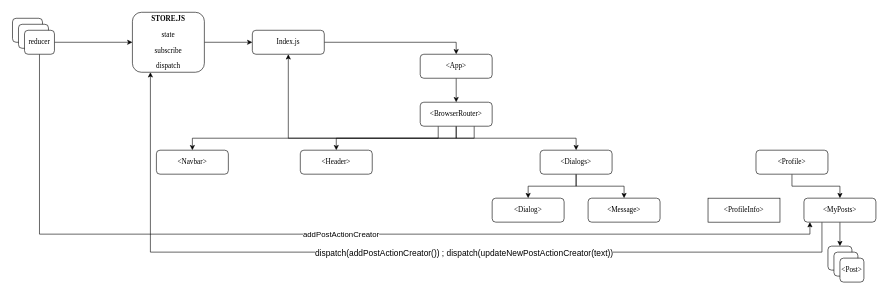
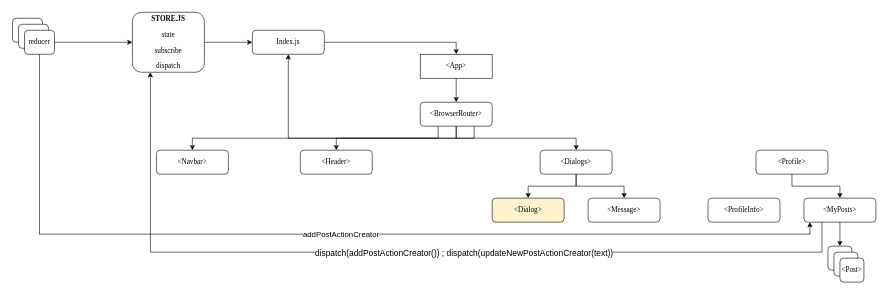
(456, 66) -> (456, 66)
(528, 210) -> (528, 210)
(744, 210) -> (744, 210)
